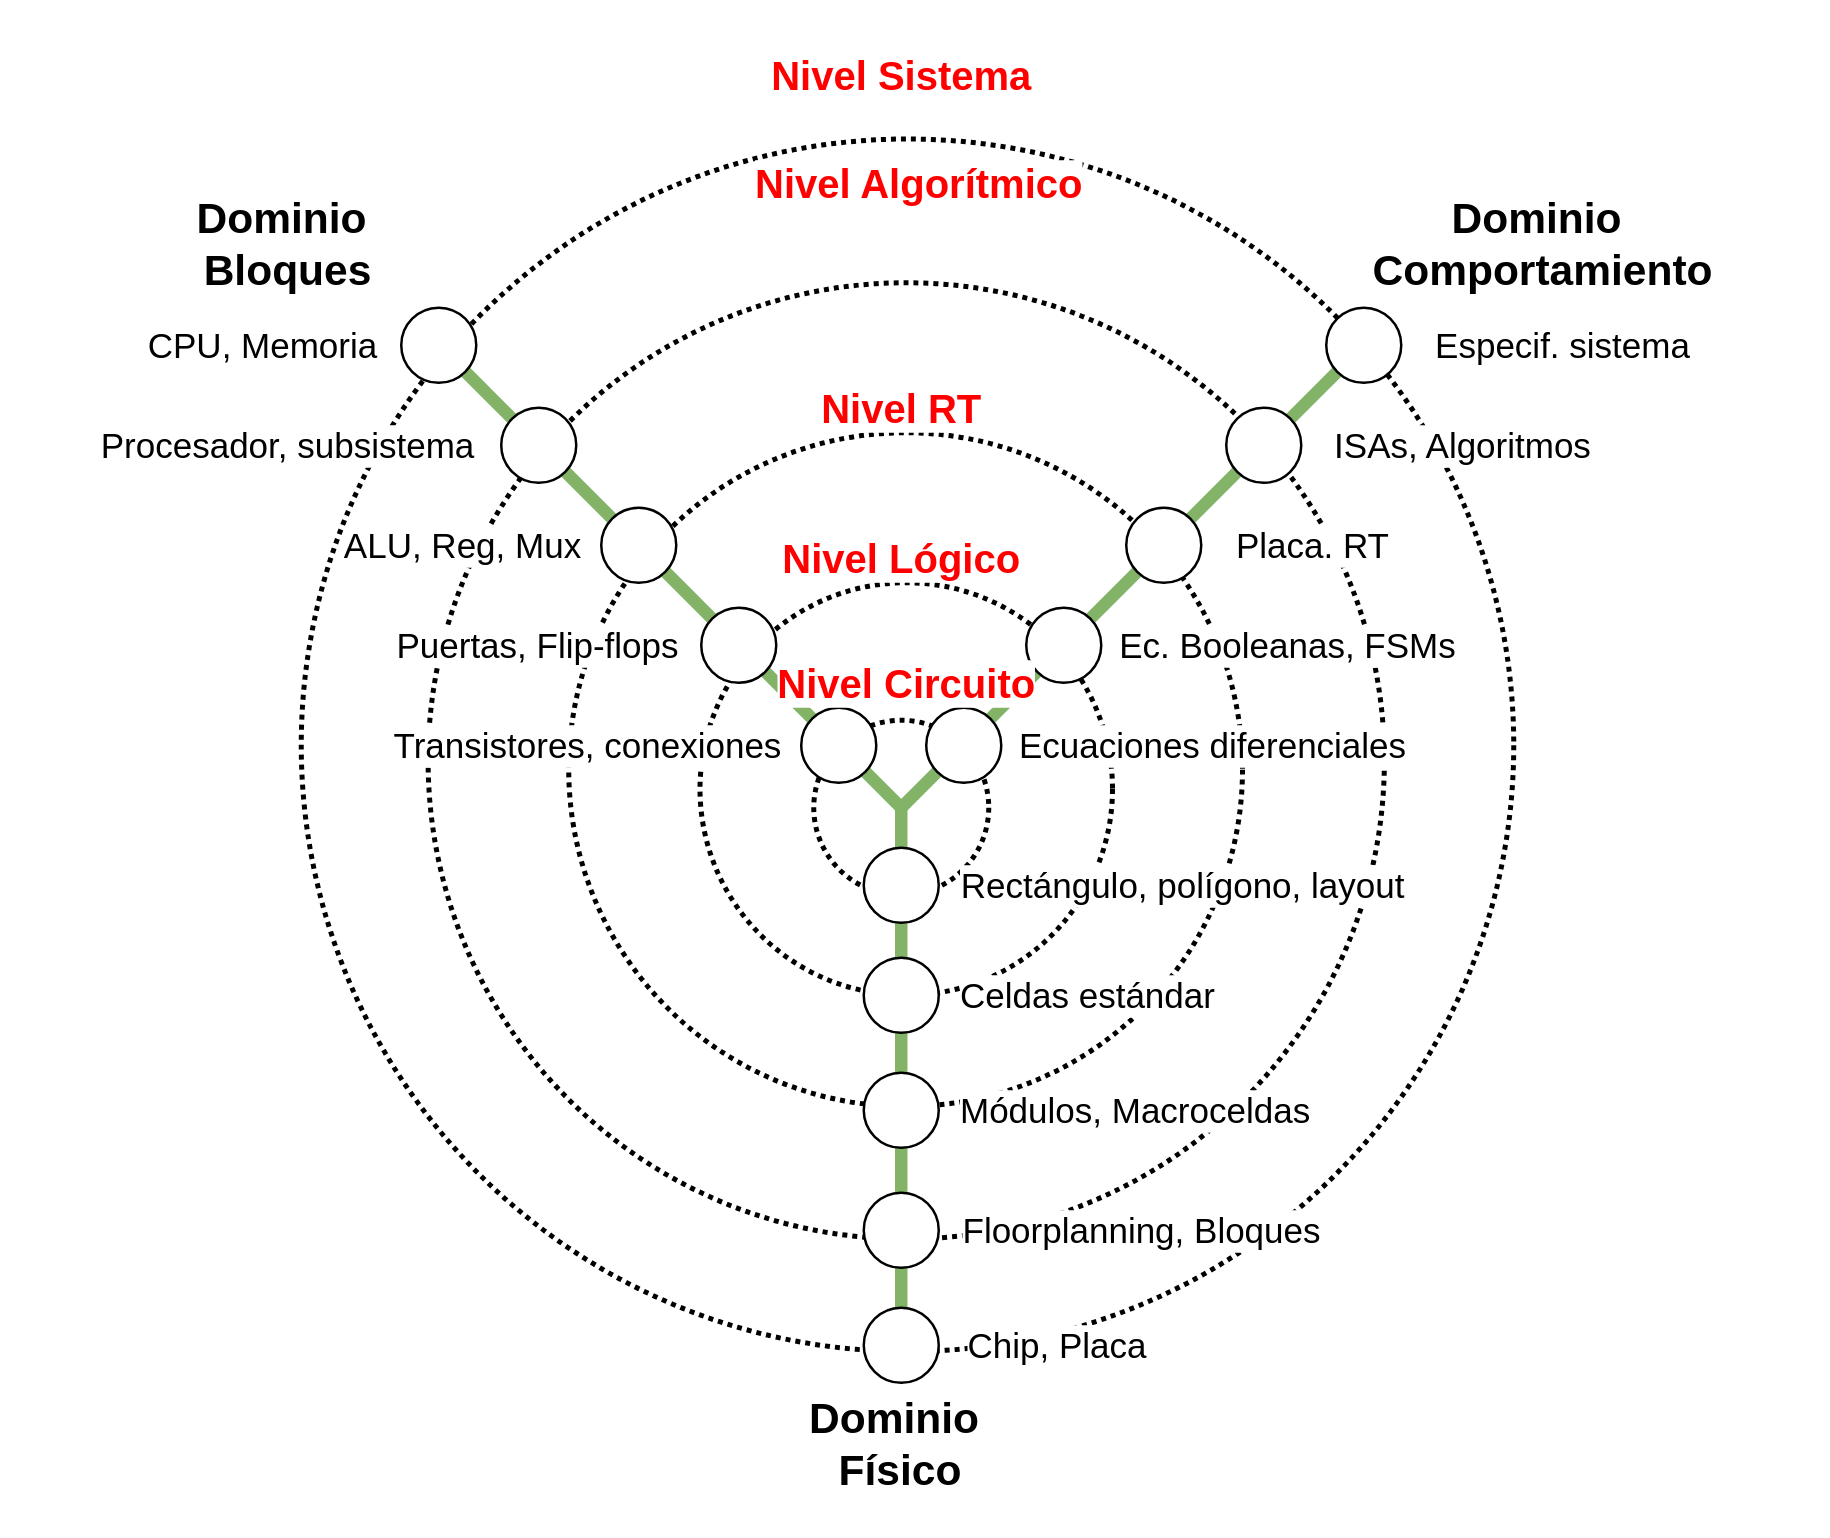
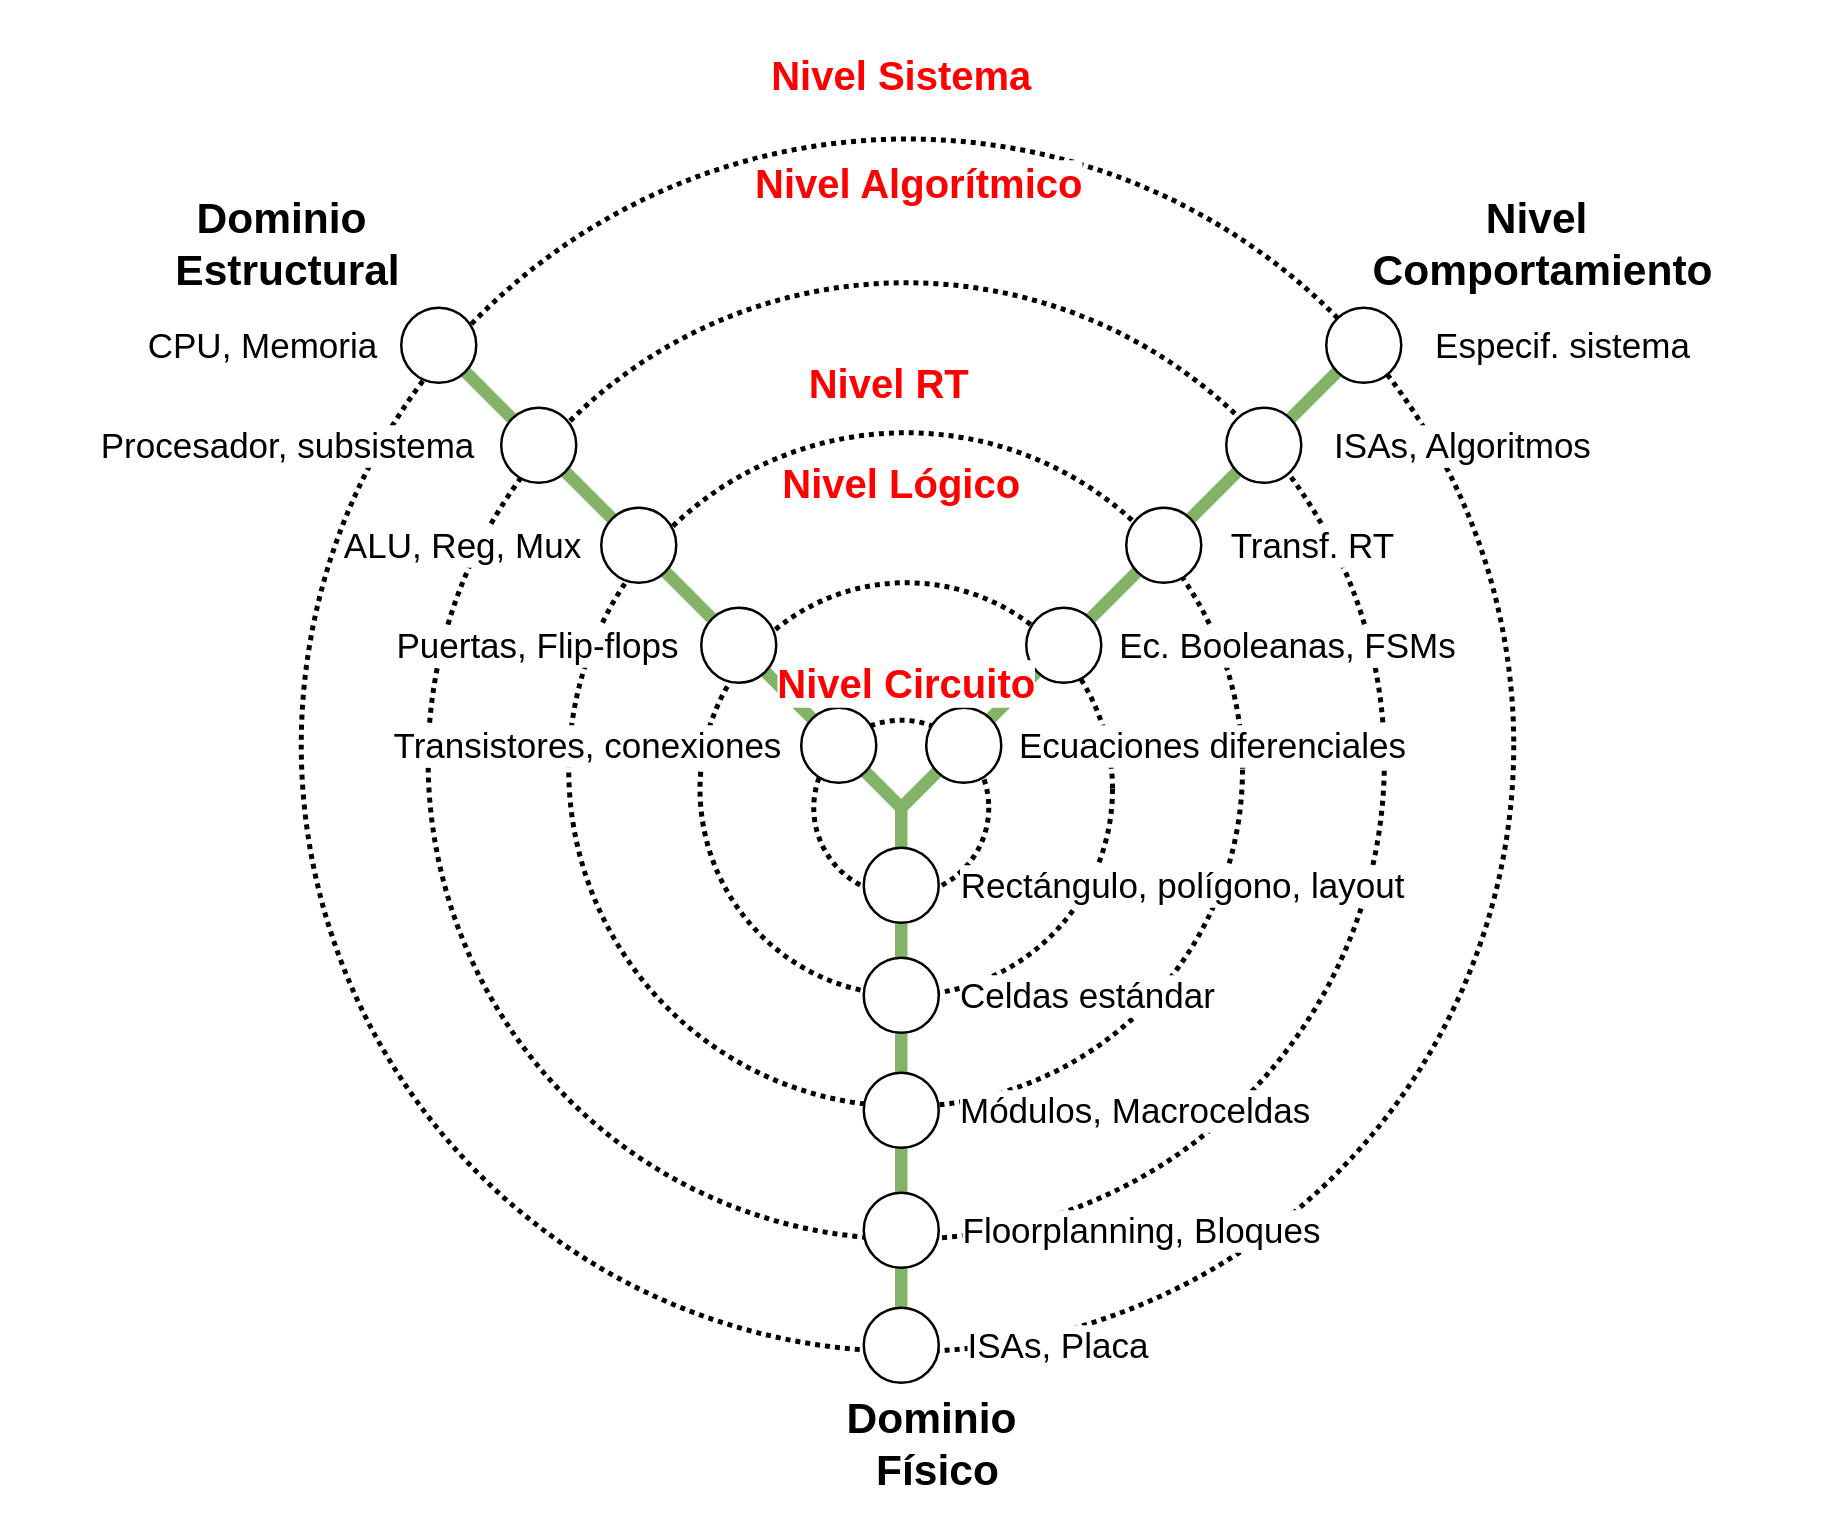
(289, 246) -> (289, 246)
(1544, 246) -> (1544, 246)
(901, 408) -> (889, 383)
(1314, 546) -> (1314, 546)
(901, 558) -> (901, 483)
(1058, 1347) -> (1063, 1347)
(901, 1445) -> (939, 1445)
